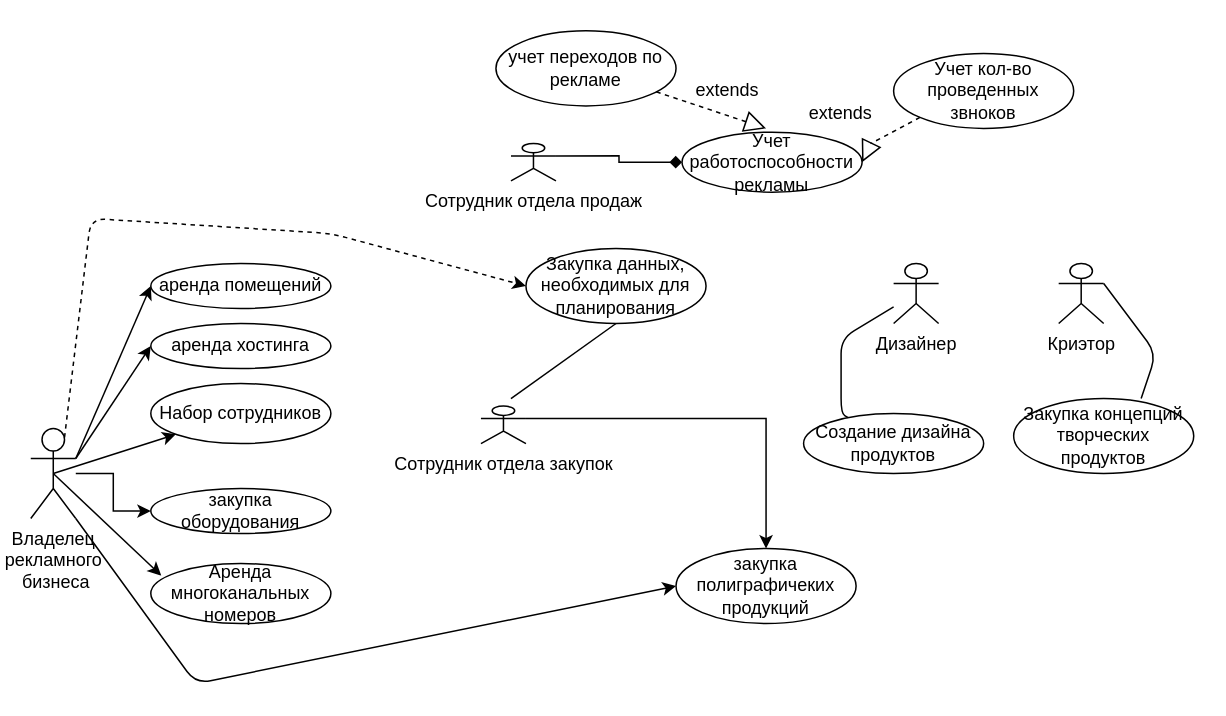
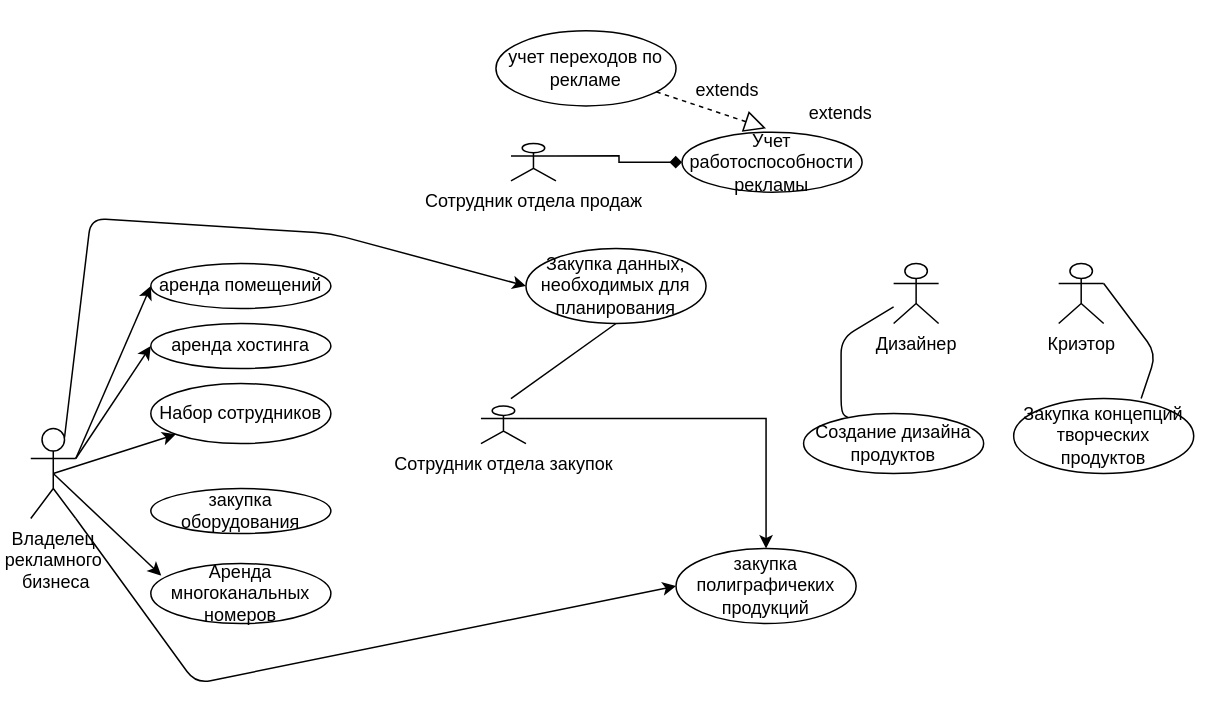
(983, 91) -> none
(896, 130) -> none
(198, 225) -> (198, 225)
(113, 486) -> none
